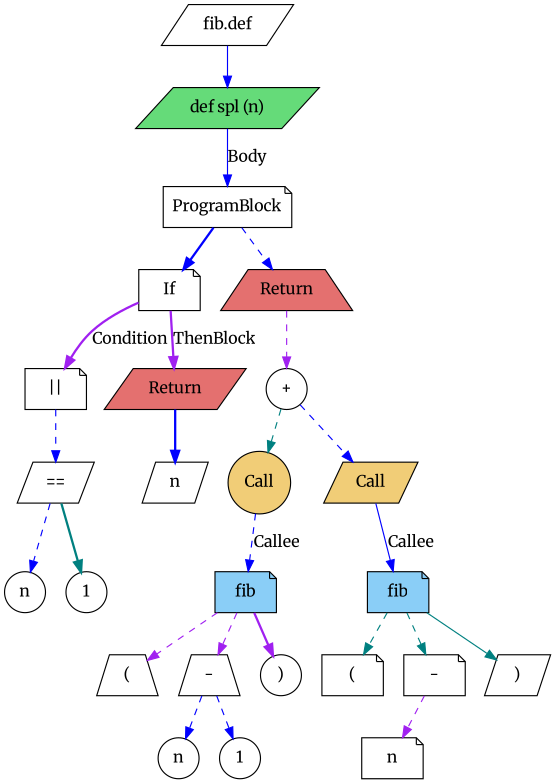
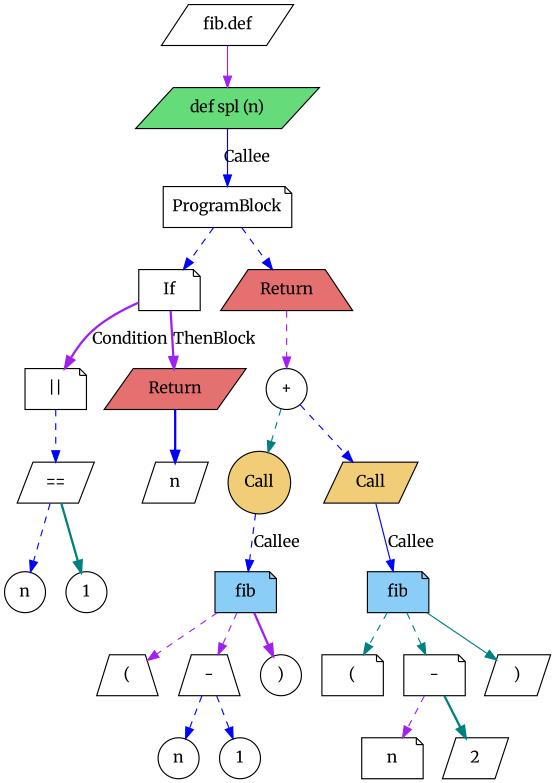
(228, 61) -> (228, 61)
(247, 158) -> (247, 158)
(202, 244) -> (202, 244)
none -> (475, 758)
